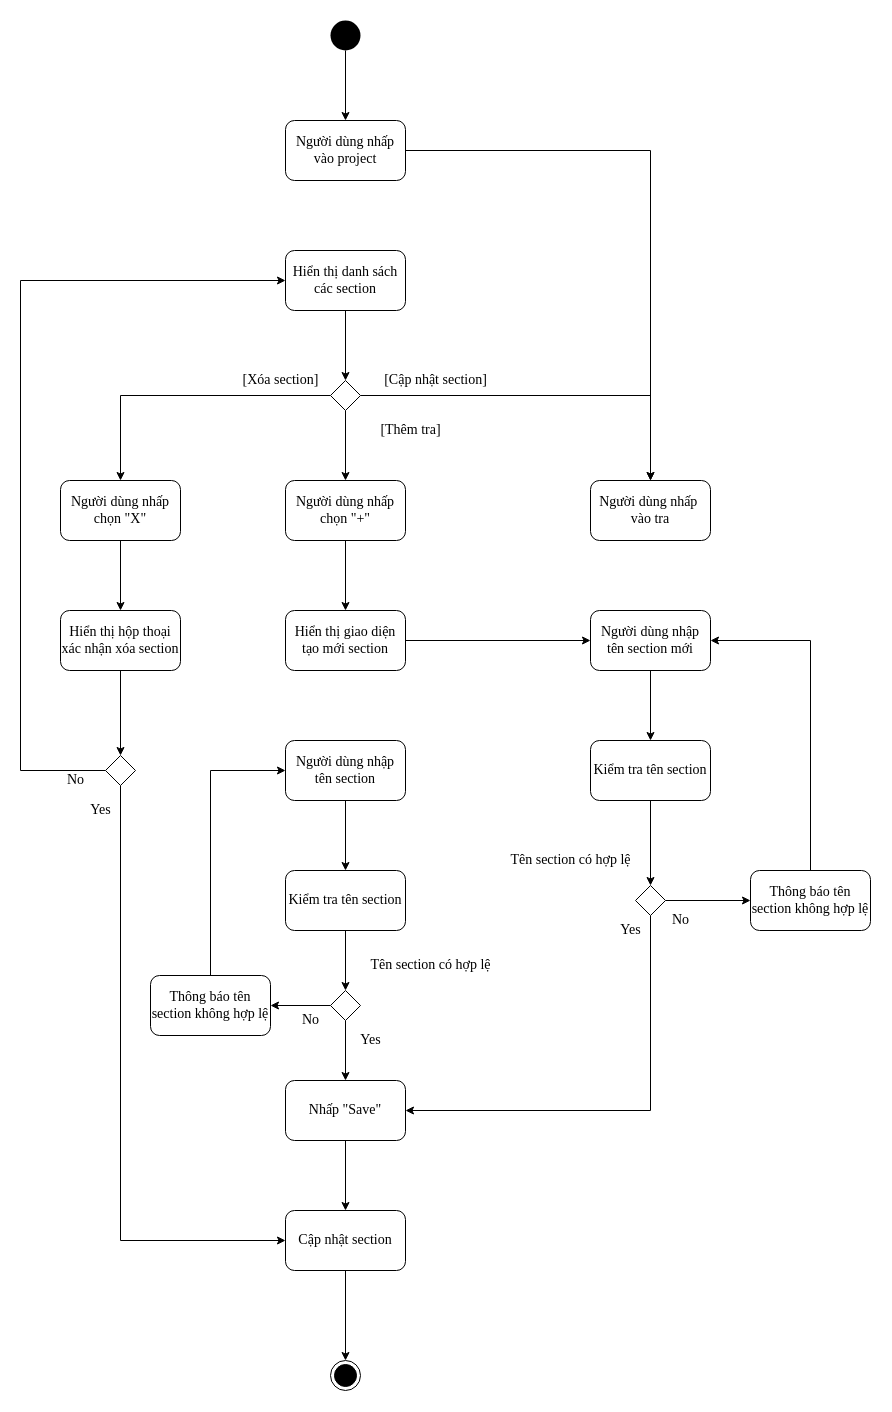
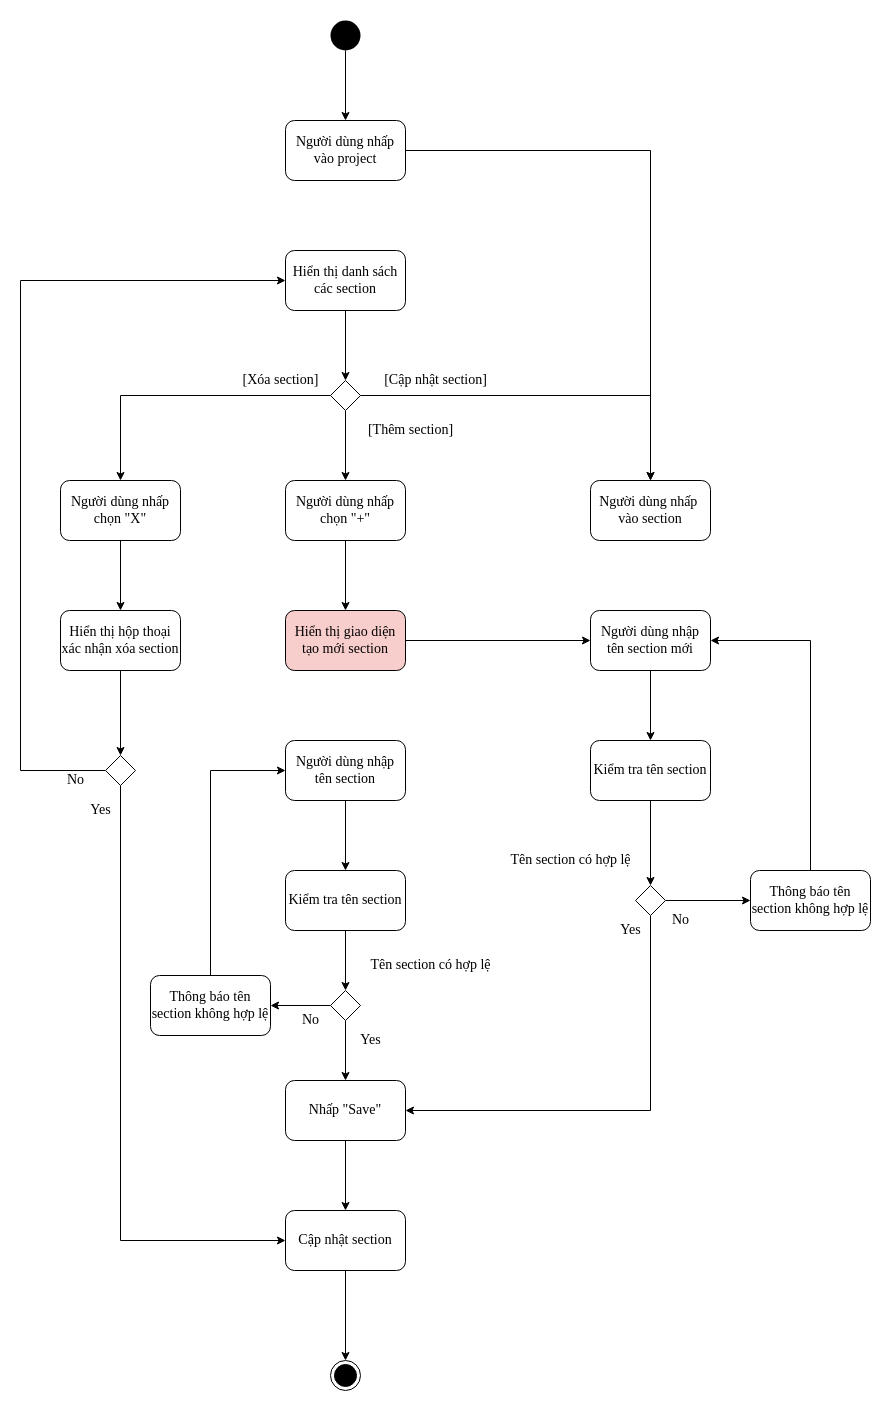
(411, 431) -> (411, 431)
(651, 511) -> (651, 511)
(346, 641) -> (346, 641)
